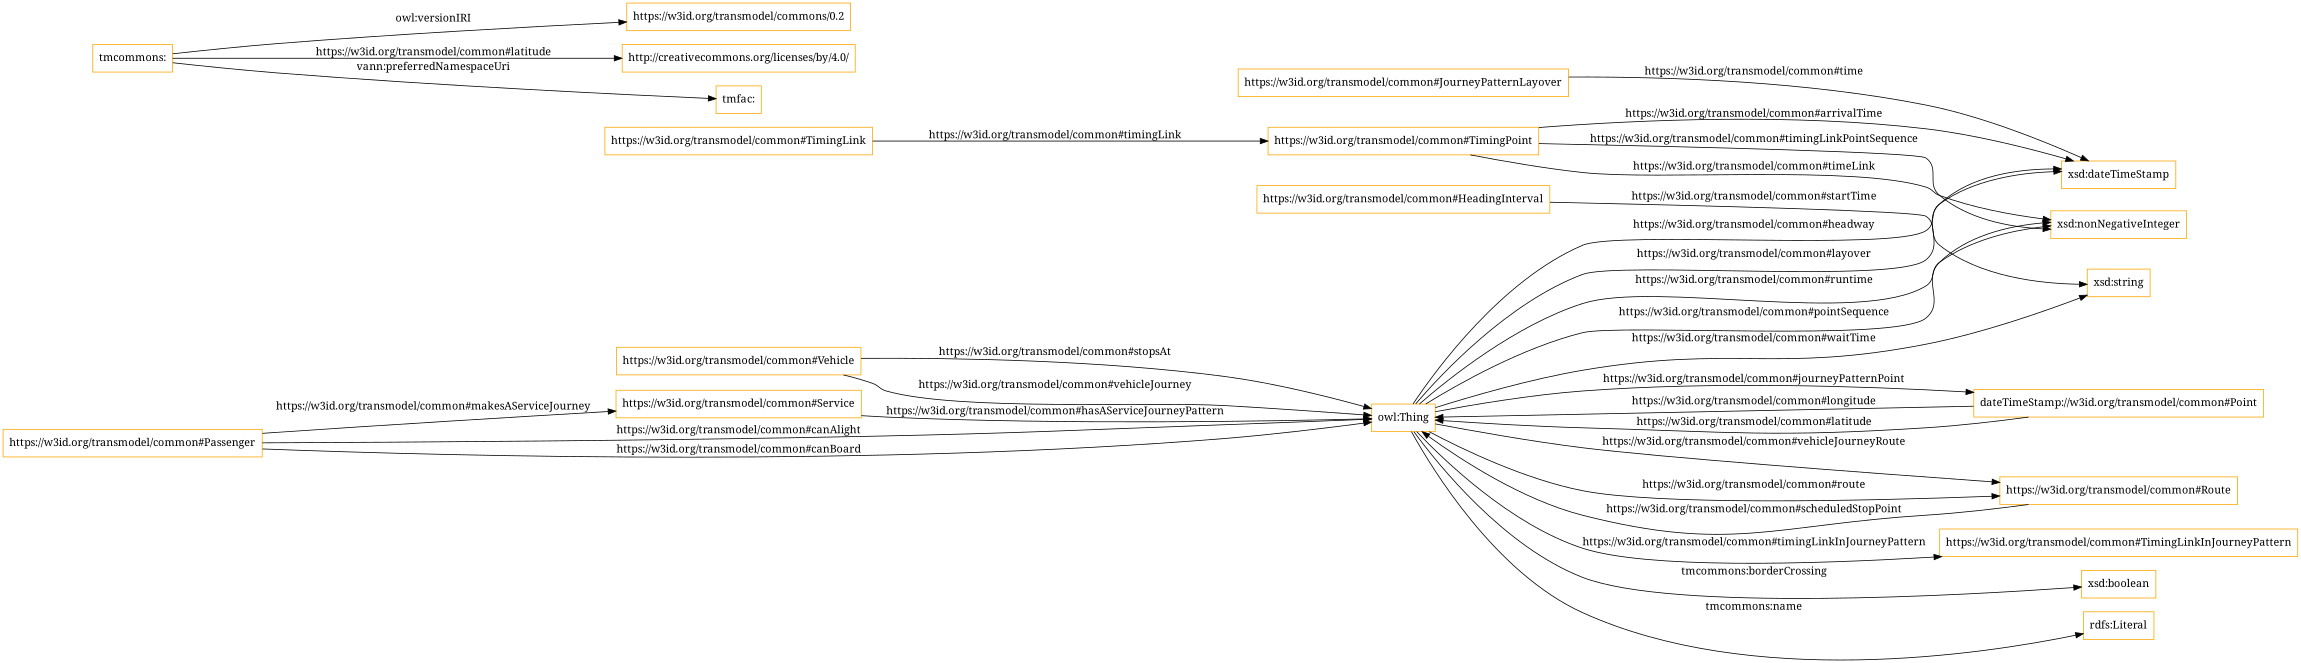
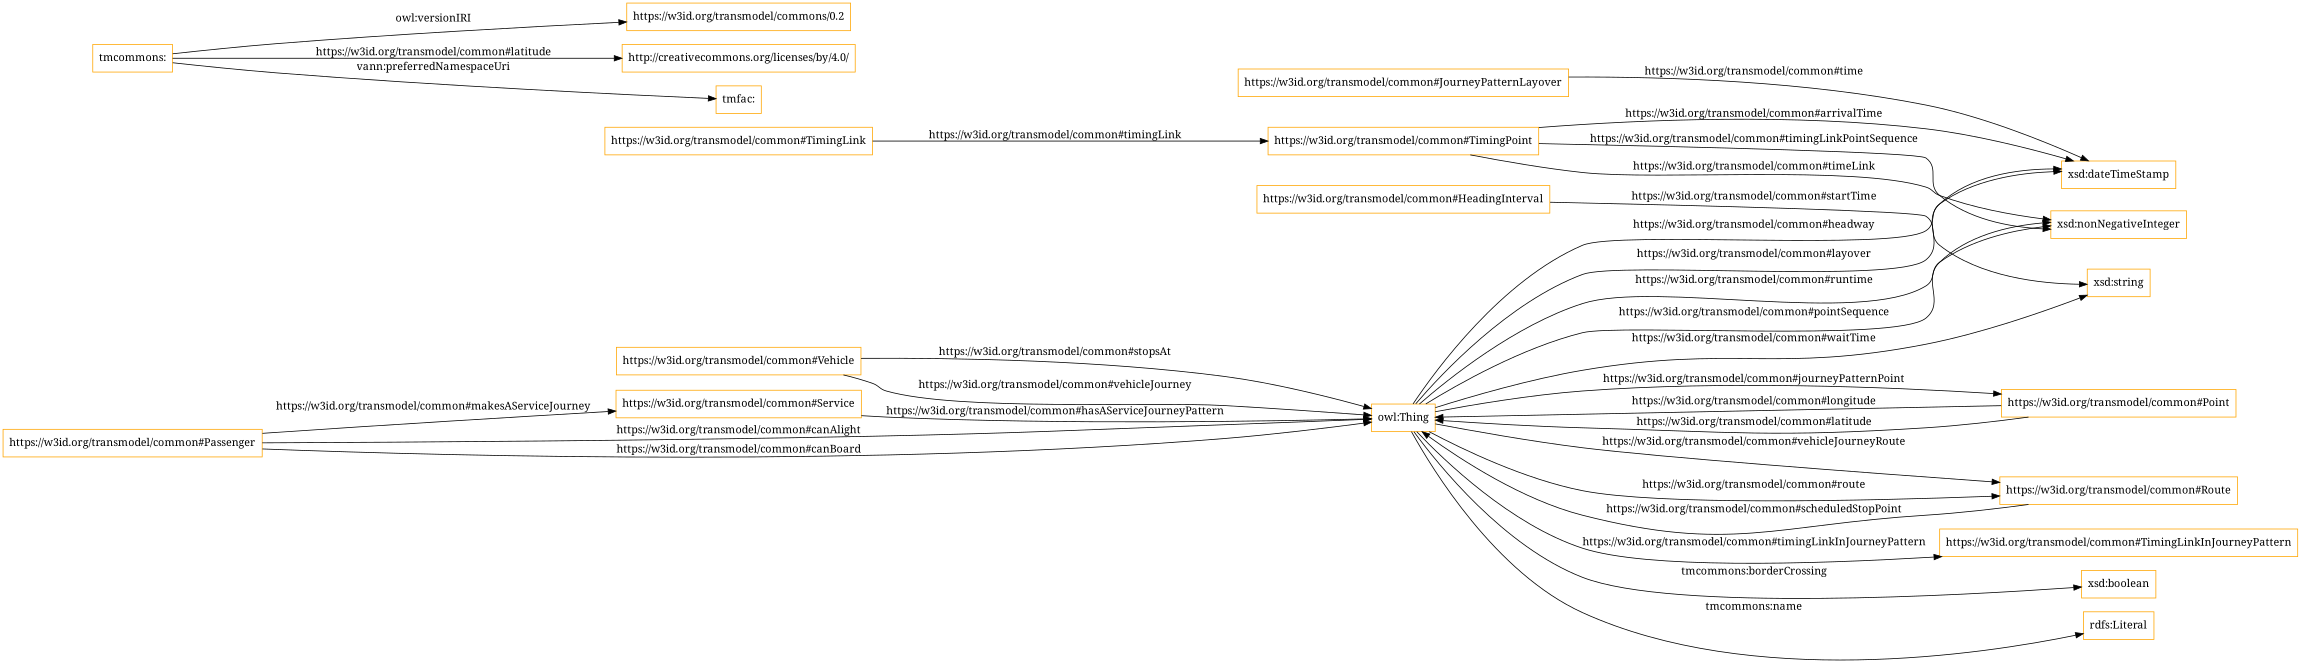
(2119, 403) -> (2119, 403)
